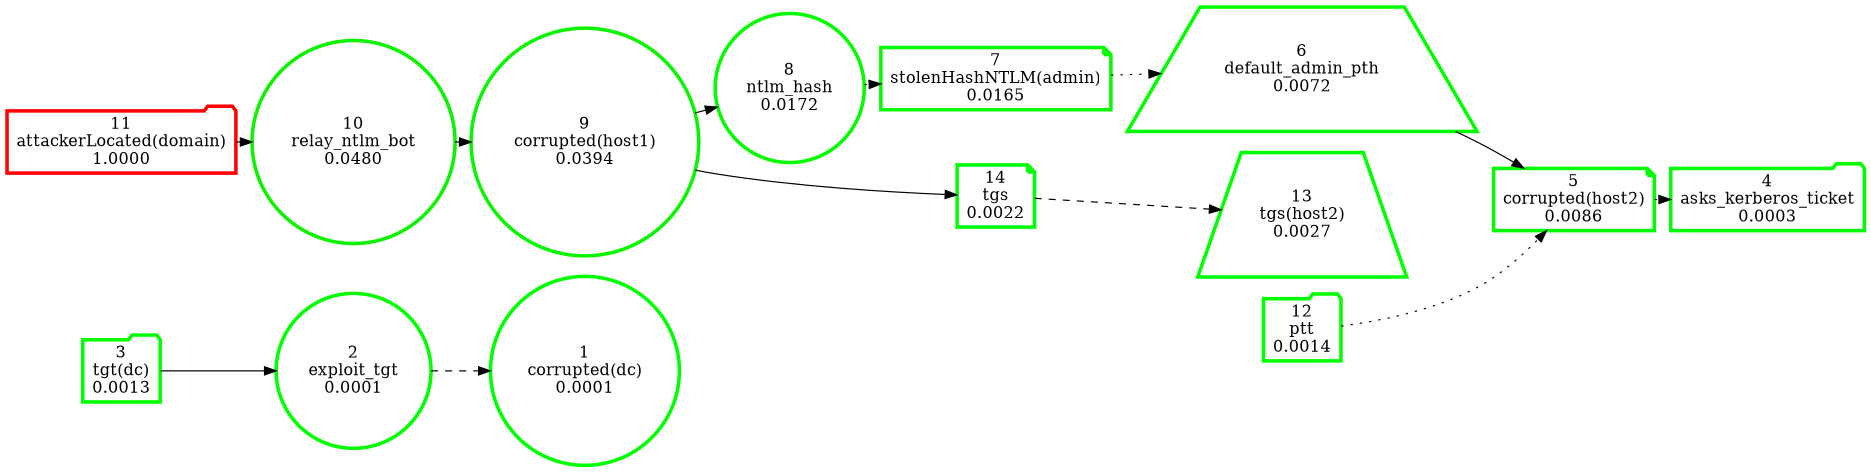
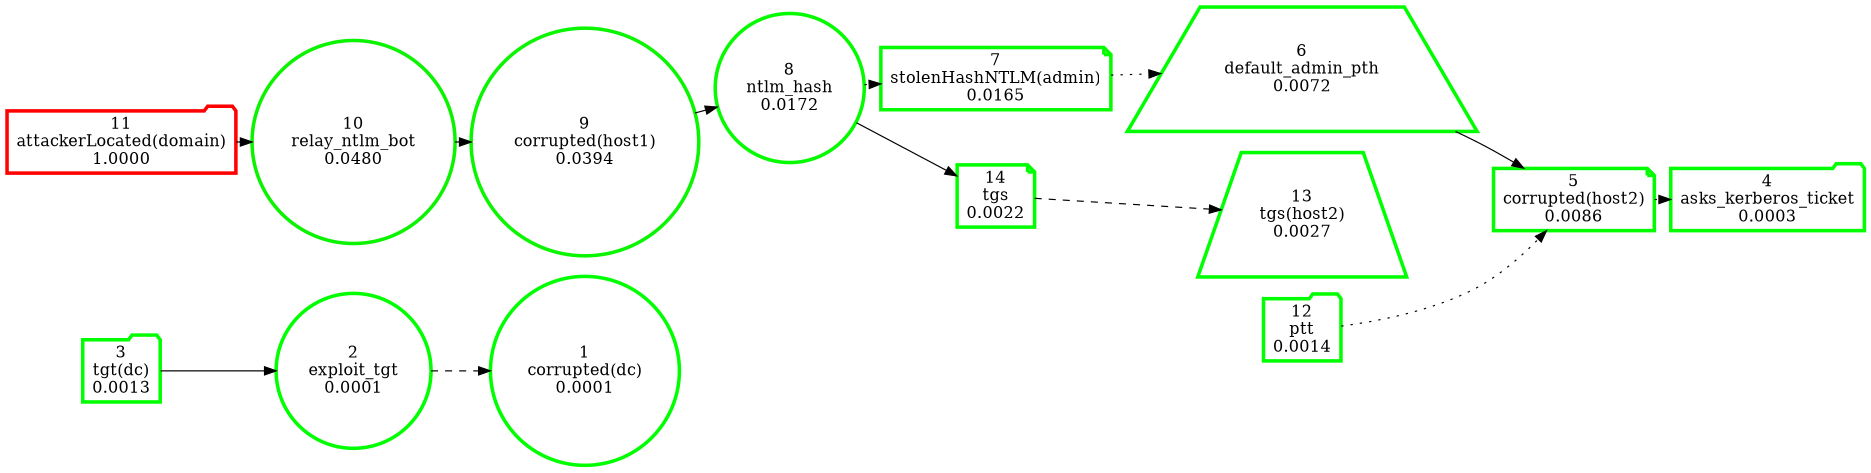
(820, 186) -> (901, 147)
